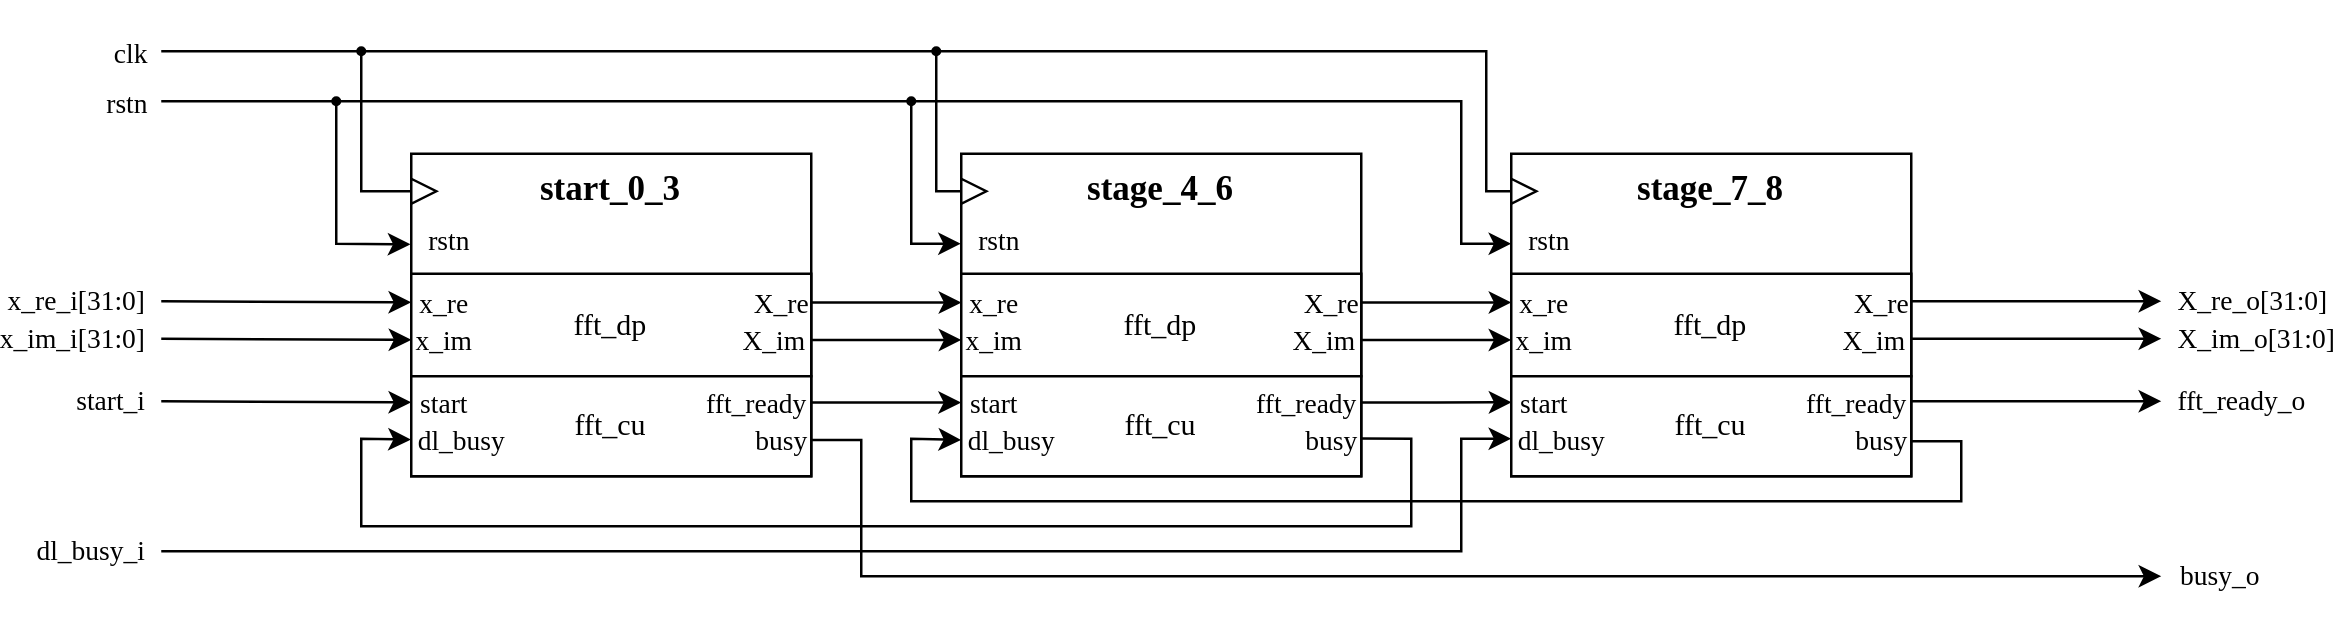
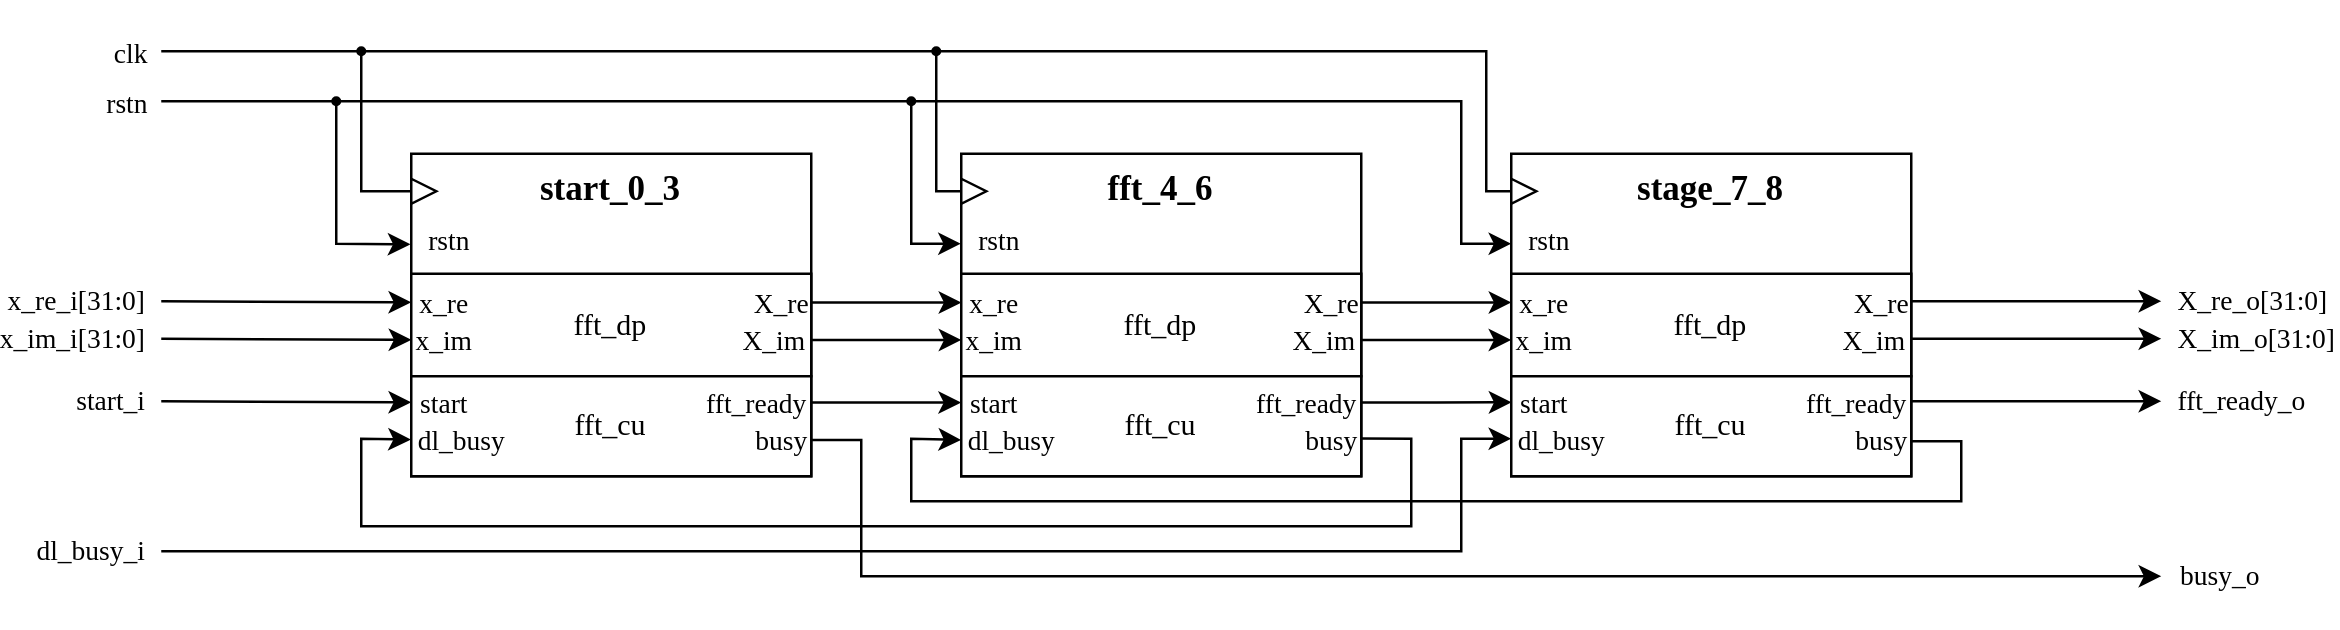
(1161, 192) -> (1161, 192)
